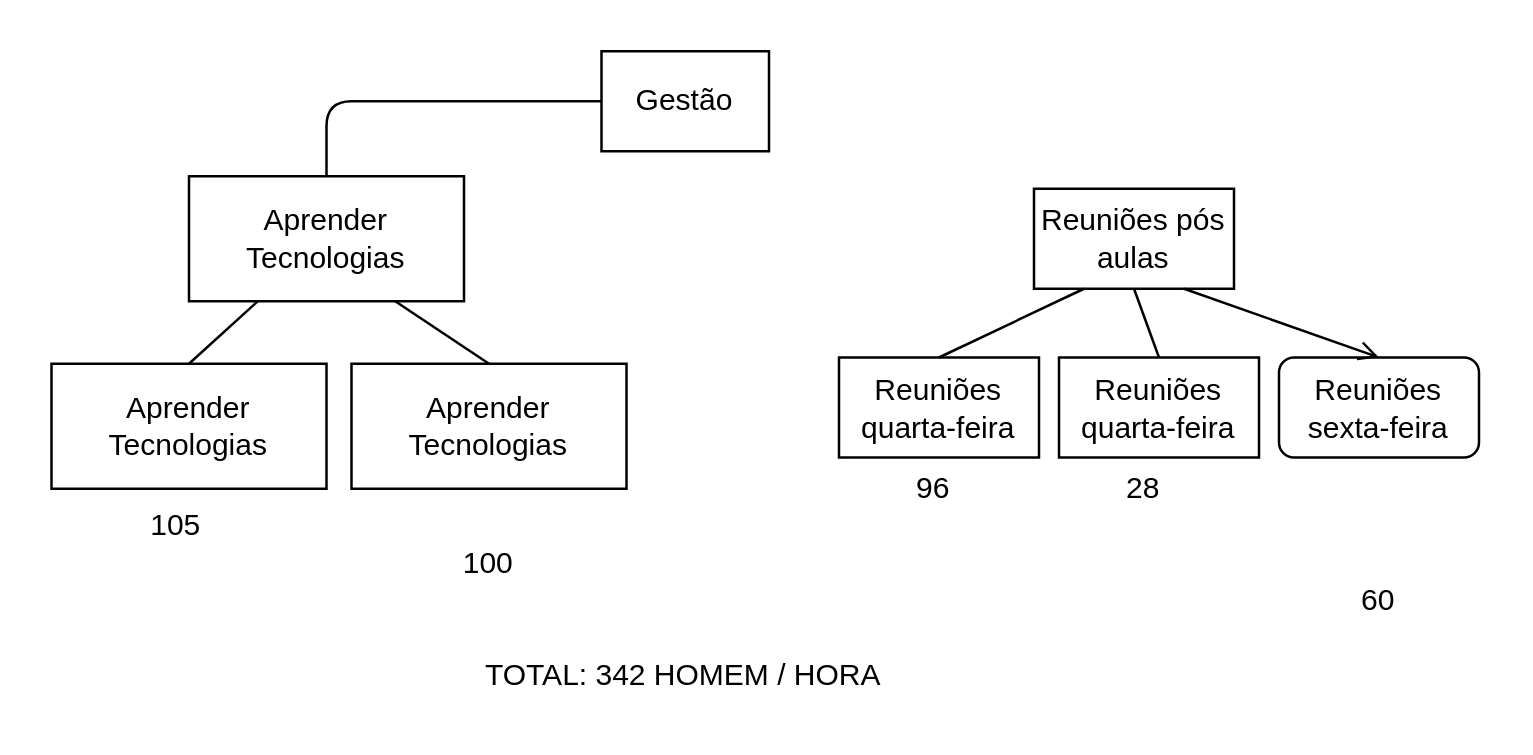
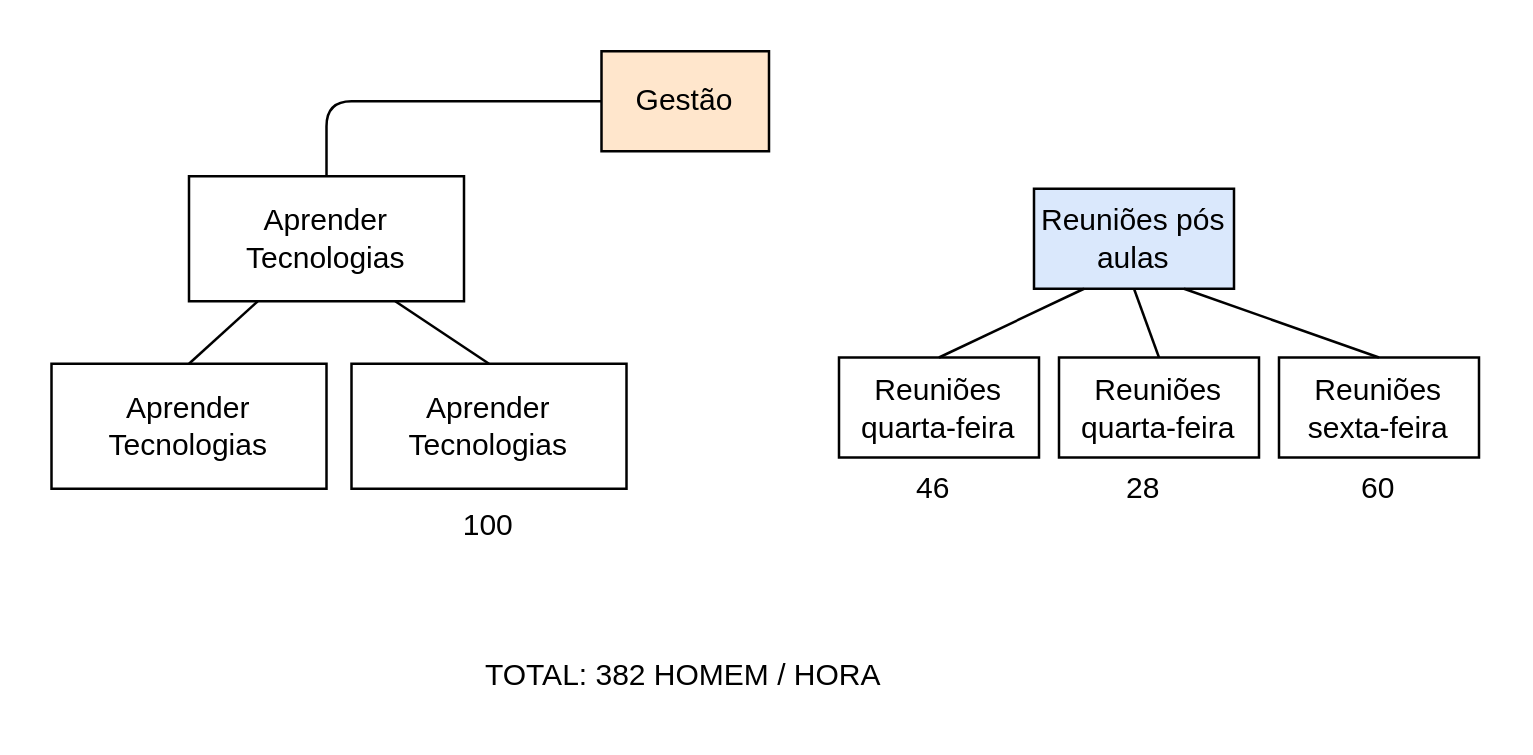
(685, 101) -> (685, 101)
(1134, 239) -> (1134, 239)
(1371, 355) -> (1372, 355)
(1379, 408) -> (1379, 408)
(934, 489) -> (934, 489)
(176, 526) -> none
(489, 564) -> (489, 526)
(1379, 601) -> (1379, 489)
(684, 676) -> (684, 676)
